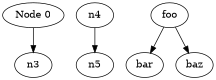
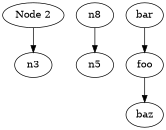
(33, 15) -> (33, 15)
(95, 15) -> (95, 15)
(159, 37) -> (145, 37)
